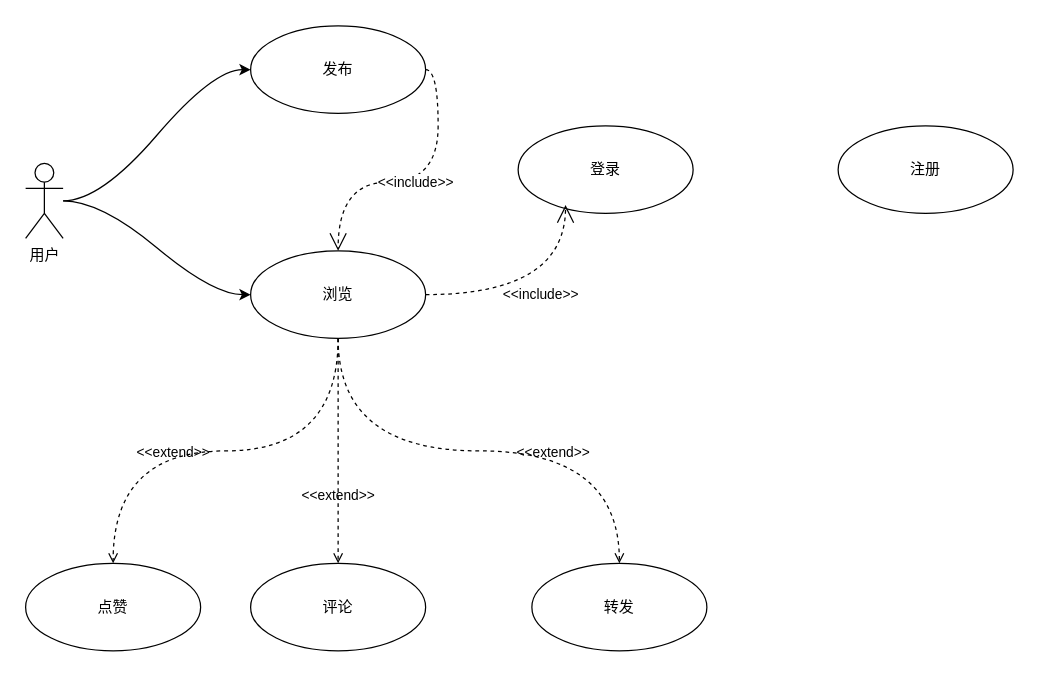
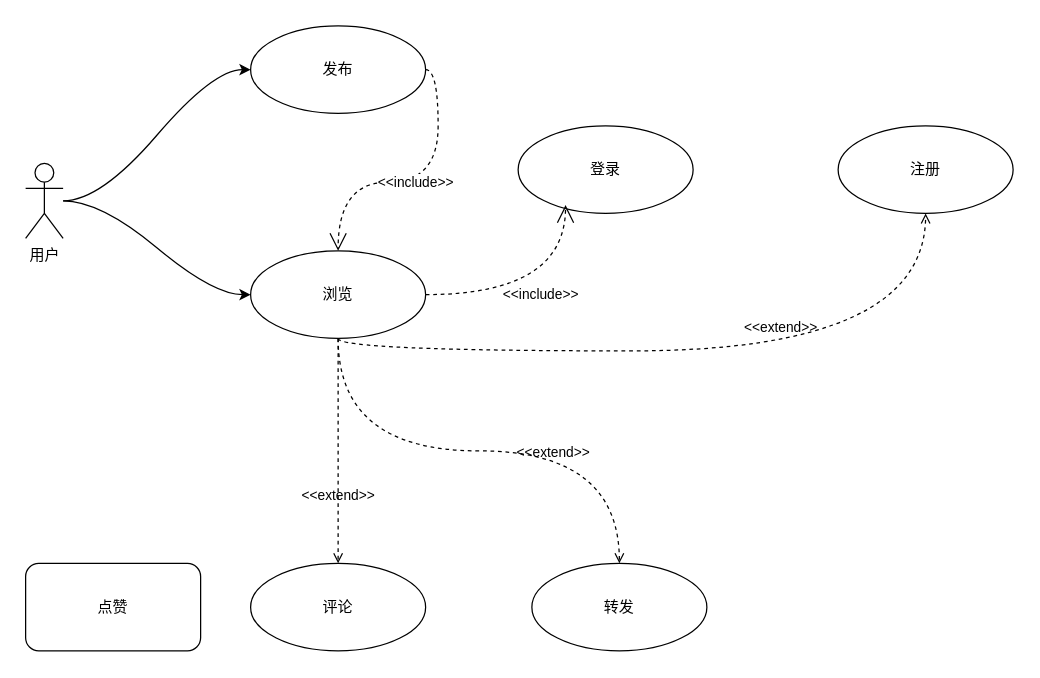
(214, 451) -> (664, 350)
(113, 607) -> (113, 607)
